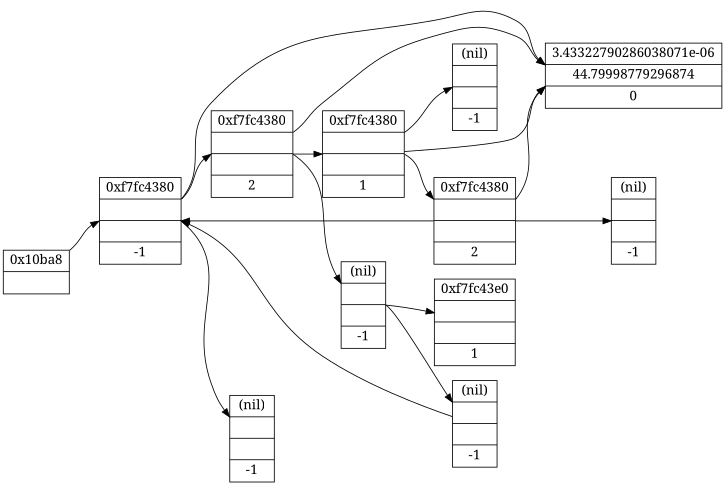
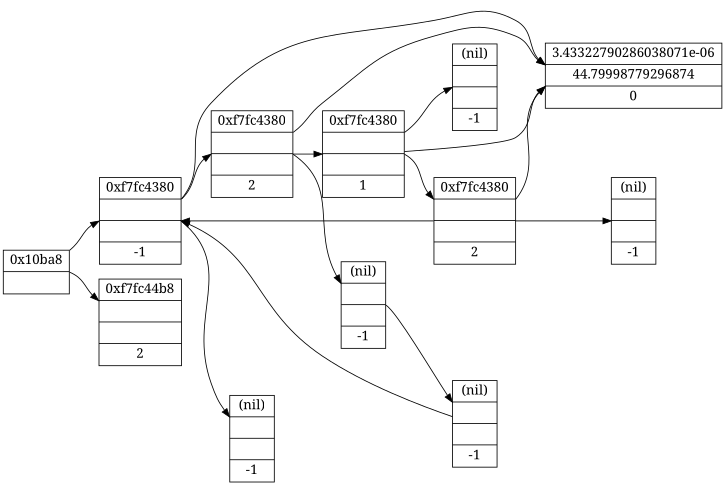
none -> (140, 322)
(475, 322) -> none
